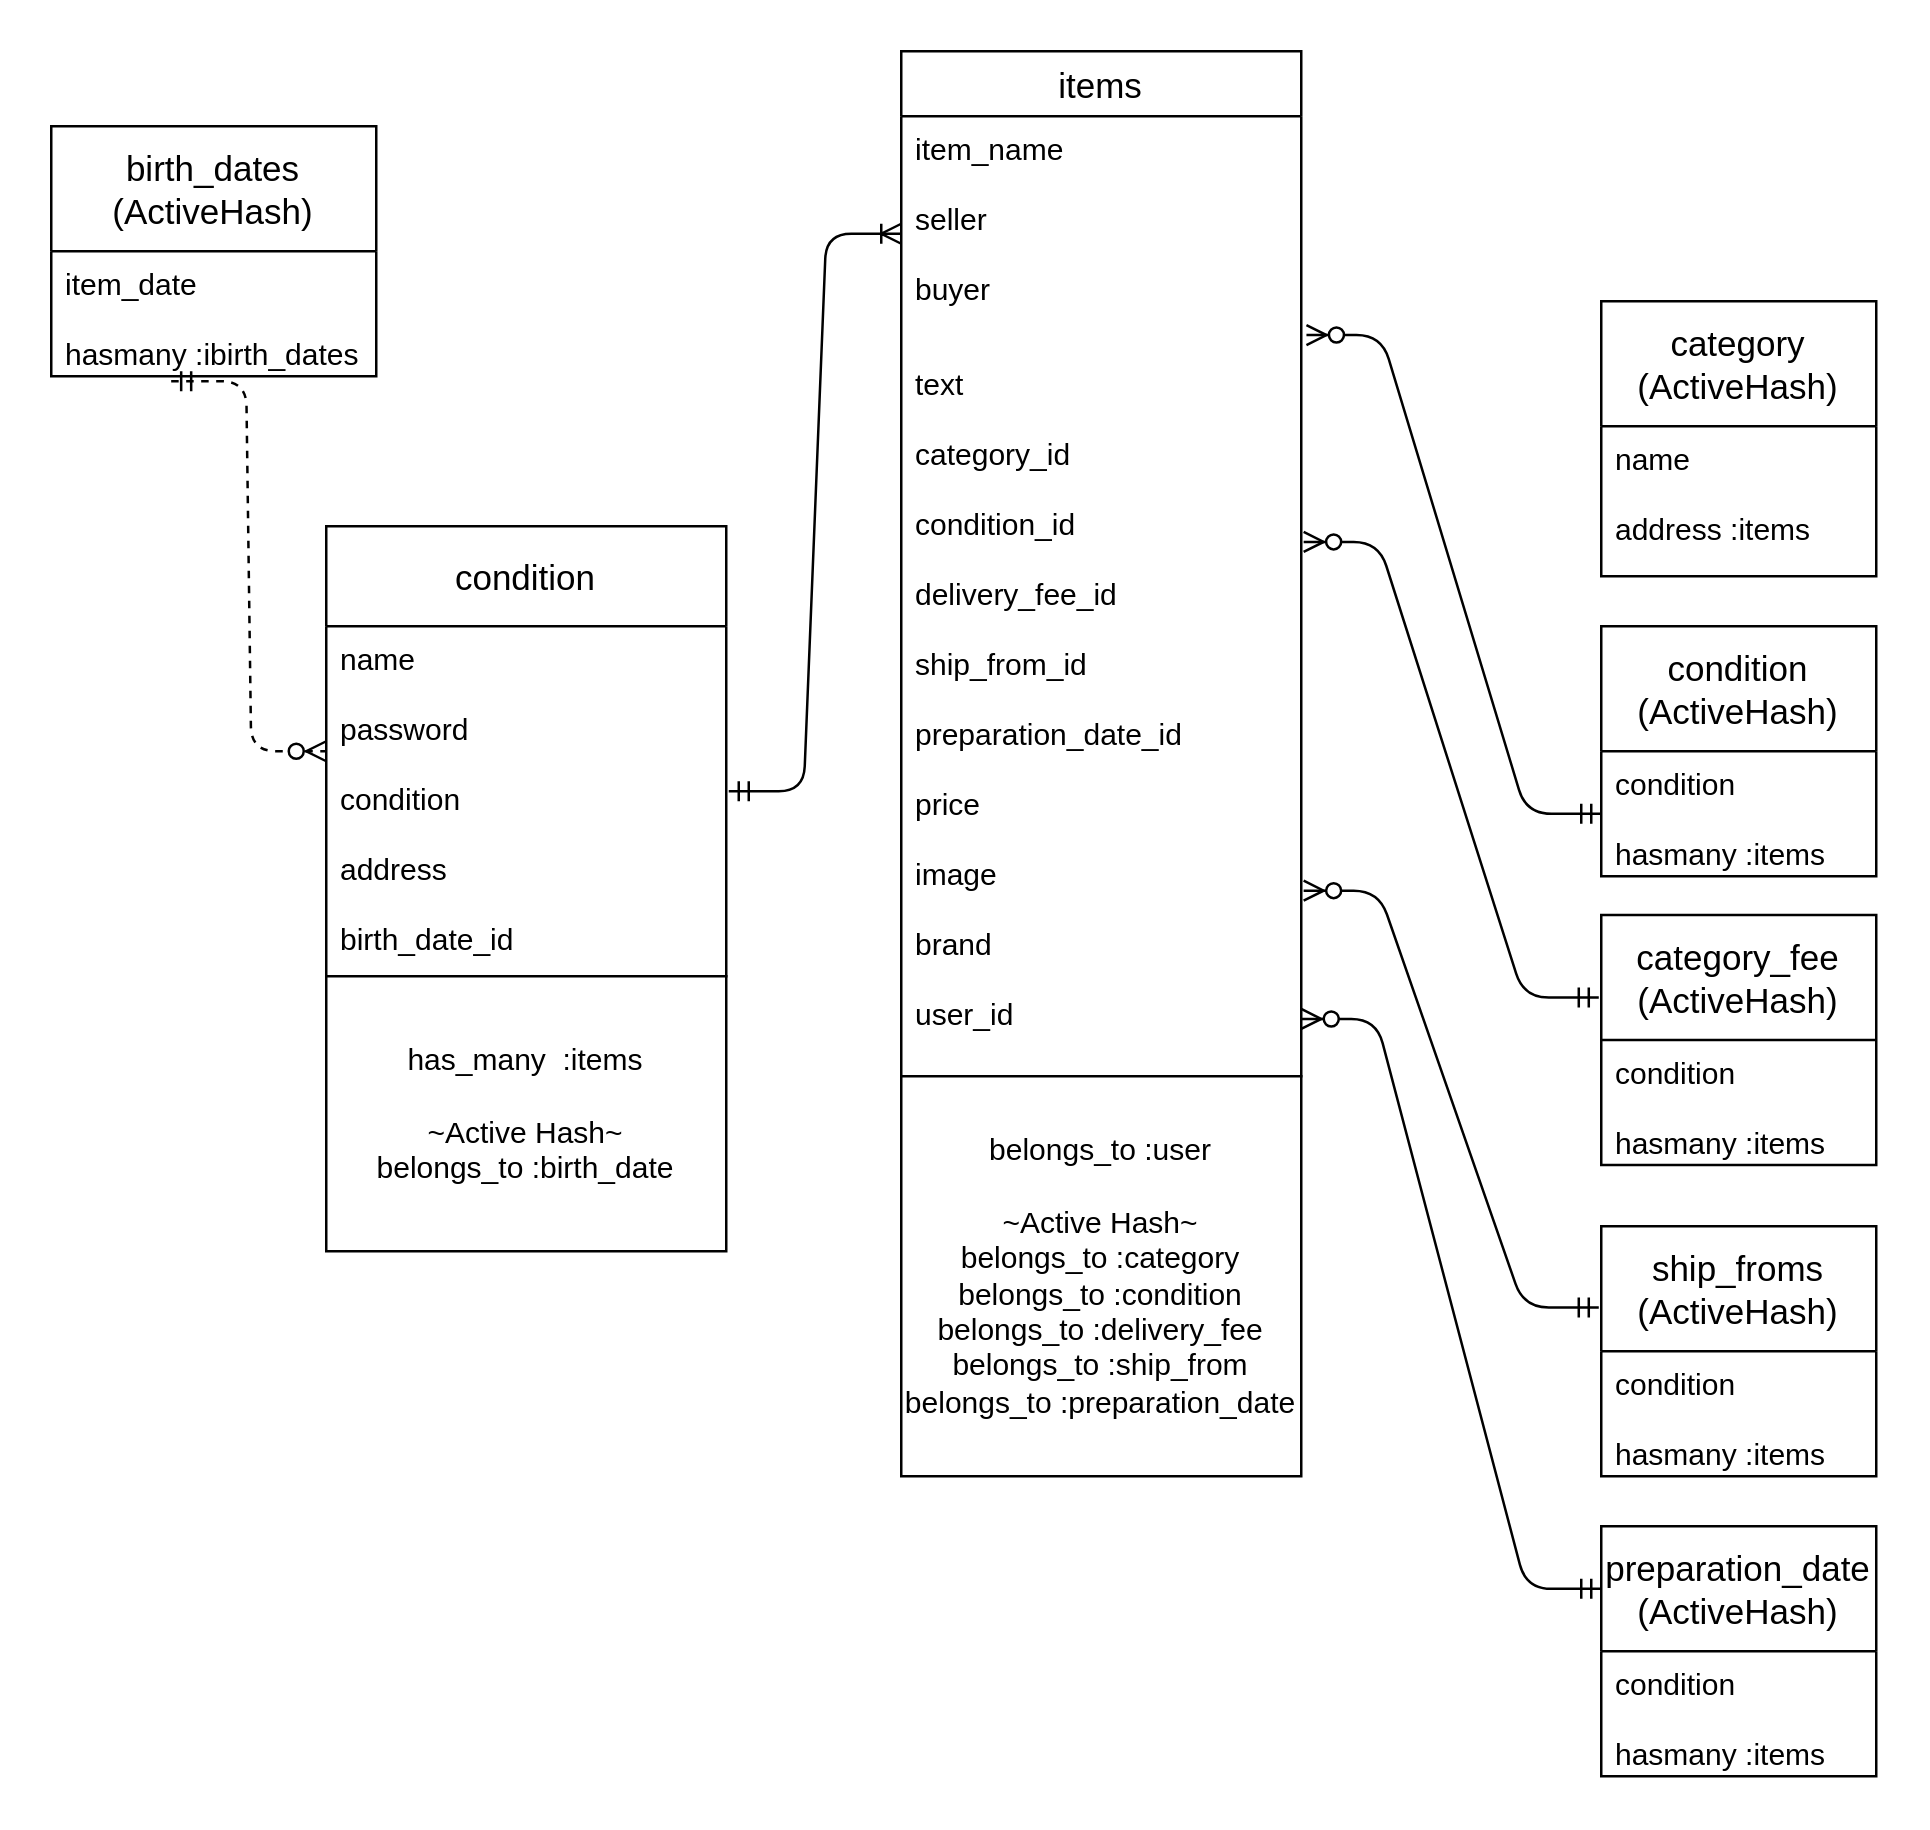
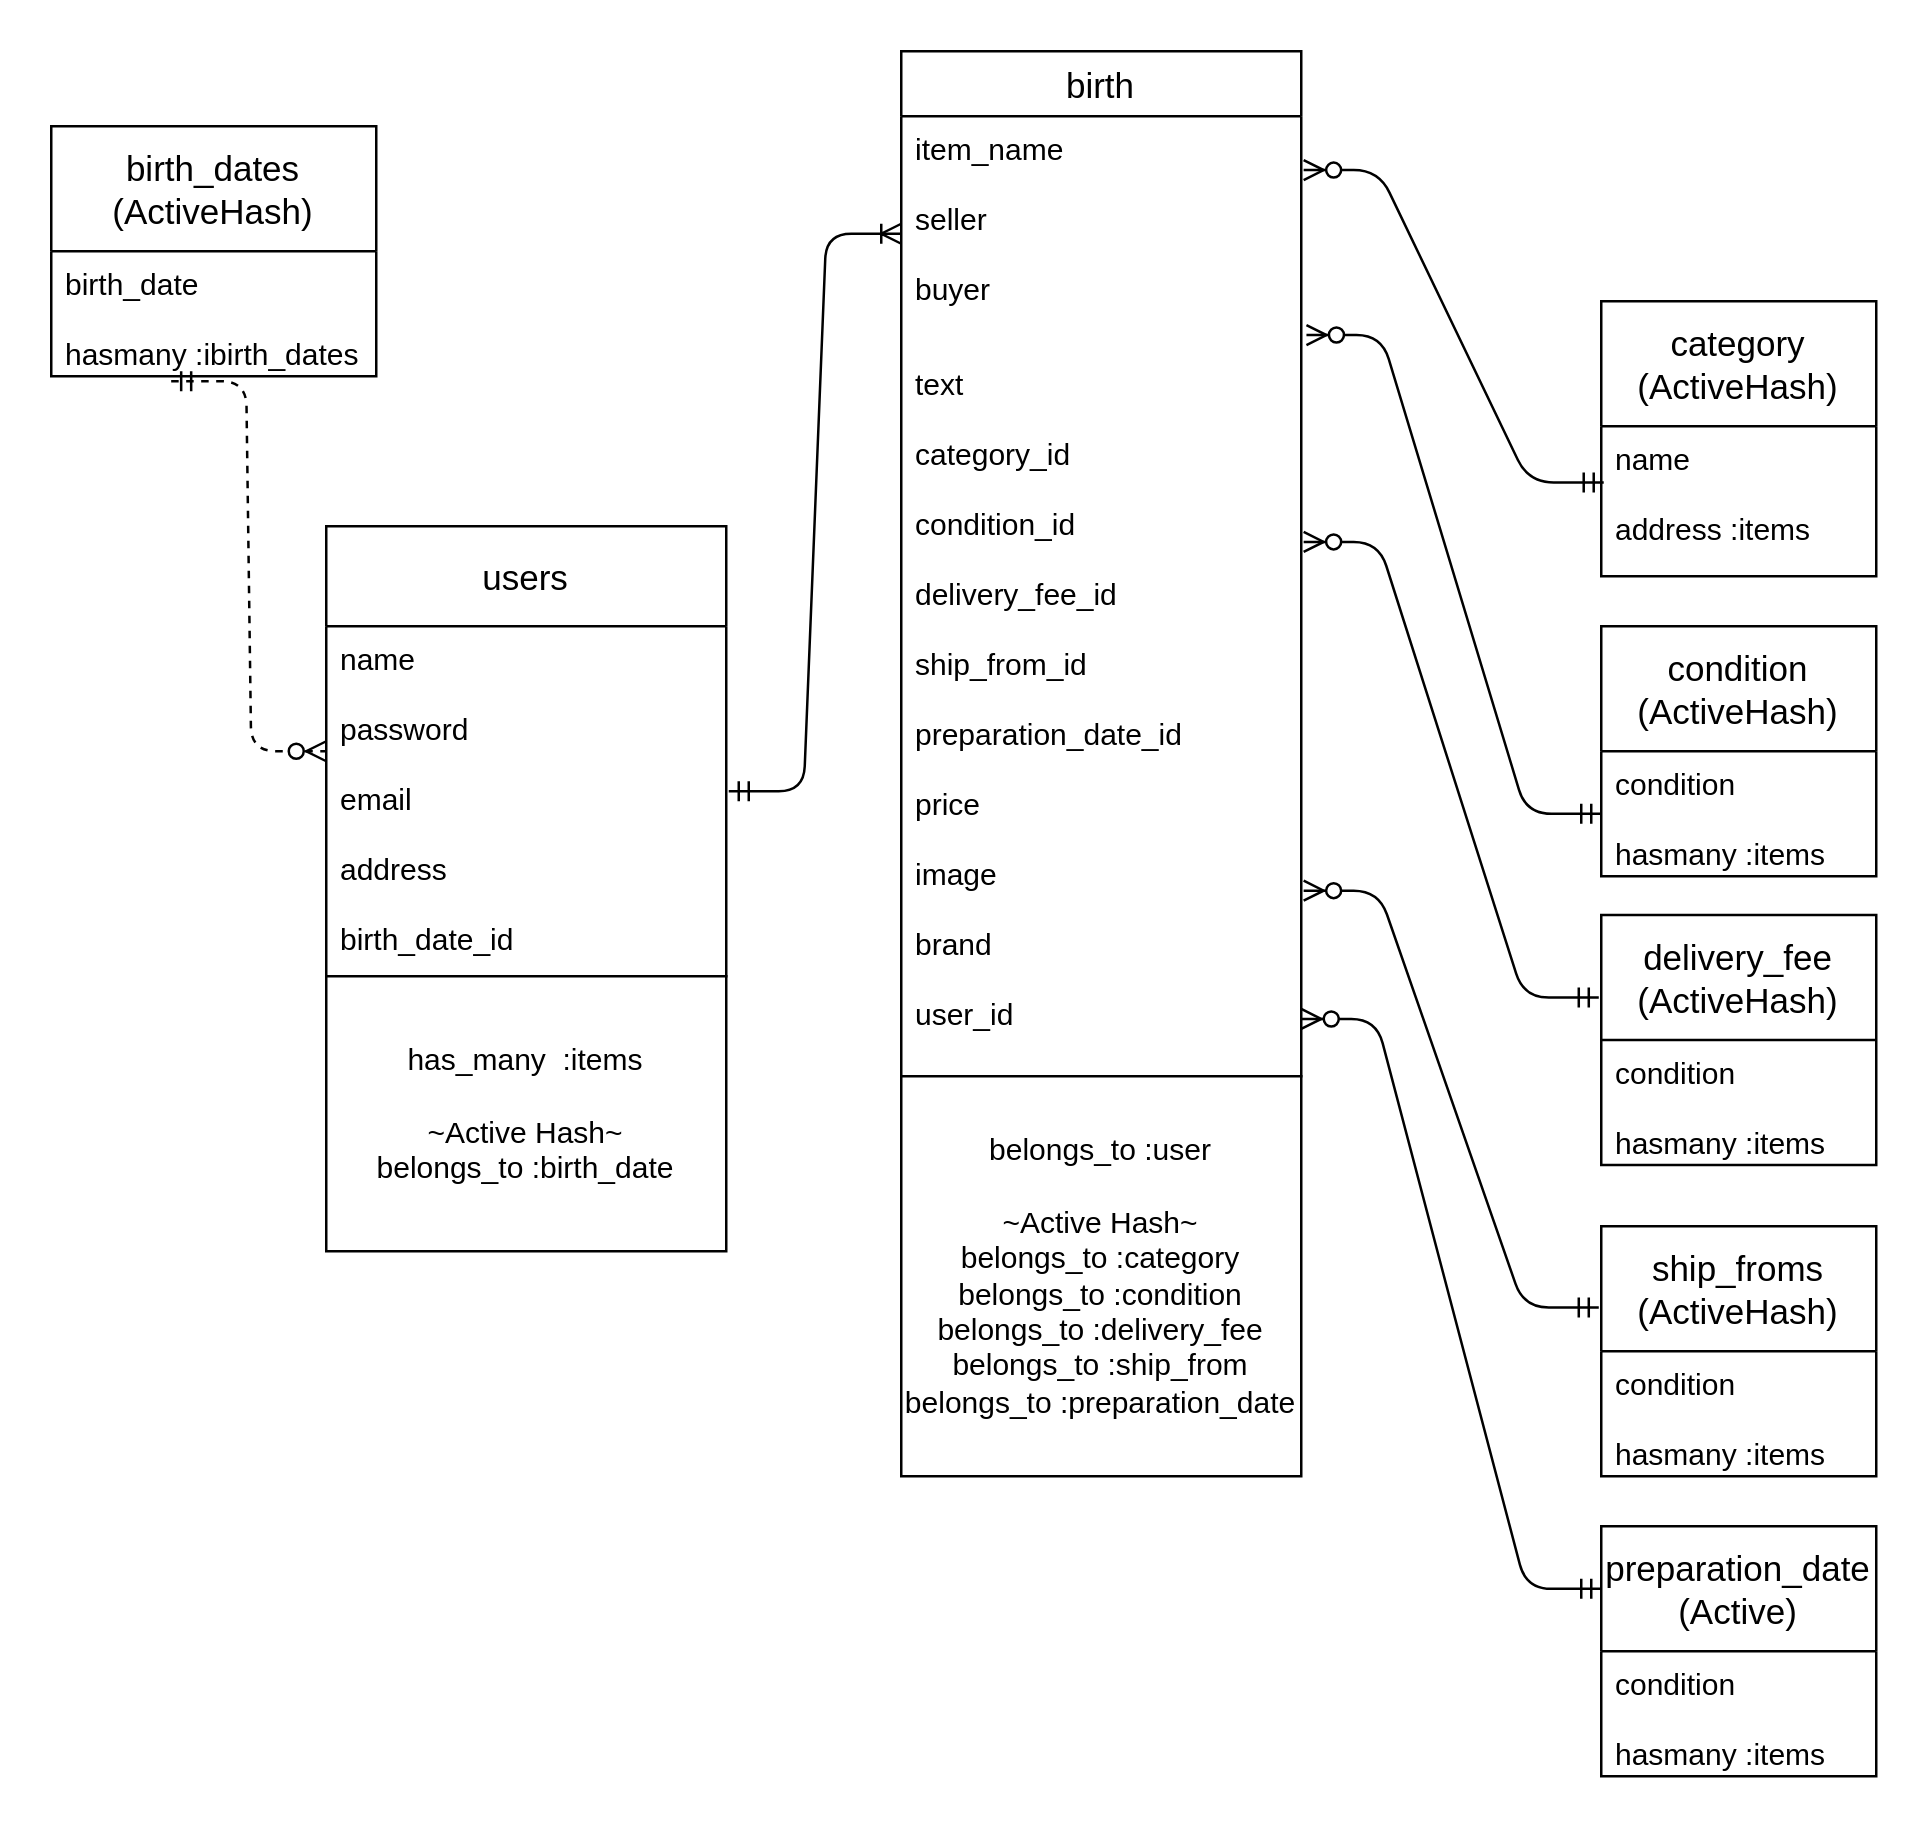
(1100, 86) -> (1100, 86)
(137, 285) -> (145, 285)
none -> (1459, 338)
(525, 578) -> (525, 578)
(374, 660) -> (374, 660)
(1738, 958) -> (1738, 958)
(1738, 1570) -> (1738, 1570)
